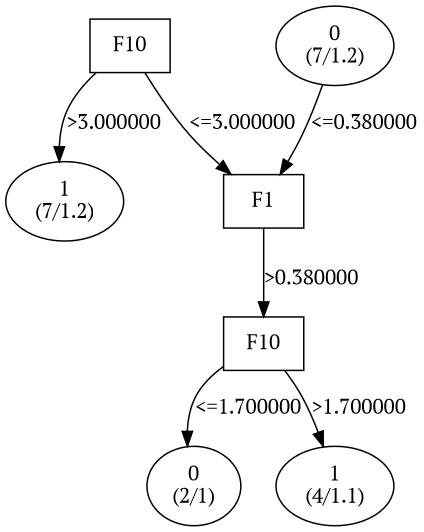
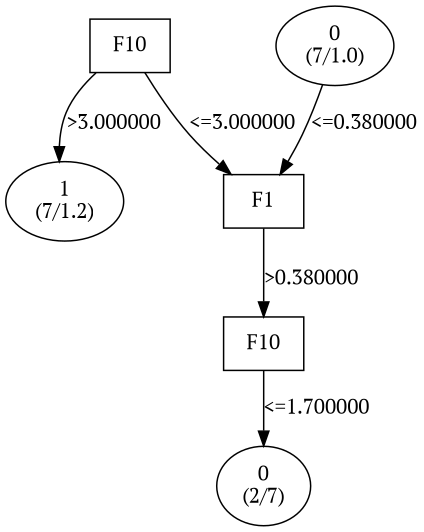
(335, 46) -> (335, 46)
(194, 486) -> (264, 486)
(335, 486) -> none
